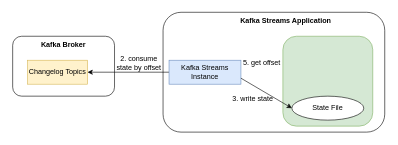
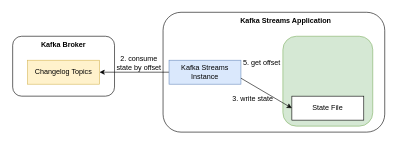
(57, 72) -> (63, 72)
(328, 108) -> (328, 108)
